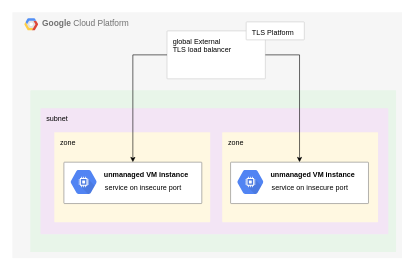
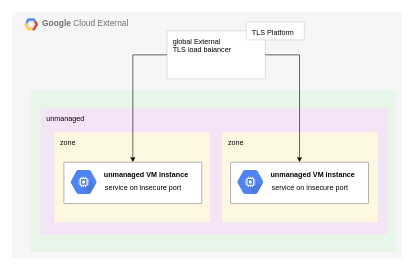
(86, 24) -> (86, 24)
(59, 119) -> (65, 119)
